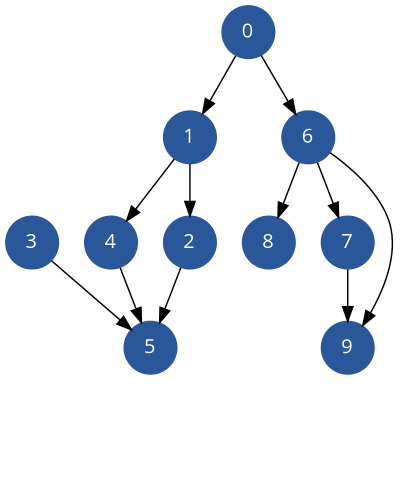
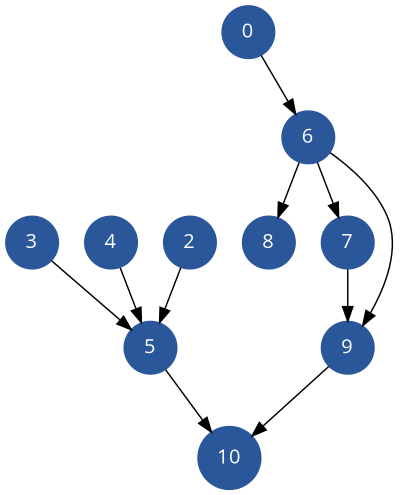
(190, 137) -> none
none -> (229, 458)
